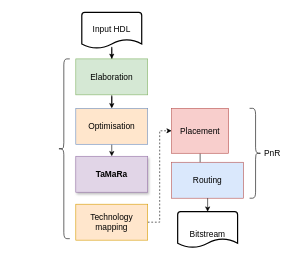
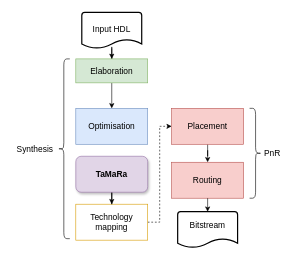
(112, 77) -> (112, 71)
(112, 126) -> (112, 126)
(200, 131) -> (208, 126)
none -> (35, 149)
(112, 150) -> none
(112, 174) -> (112, 174)
(208, 180) -> (208, 180)
none -> (112, 200)
(112, 222) -> (112, 222)
(208, 234) -> (208, 225)
